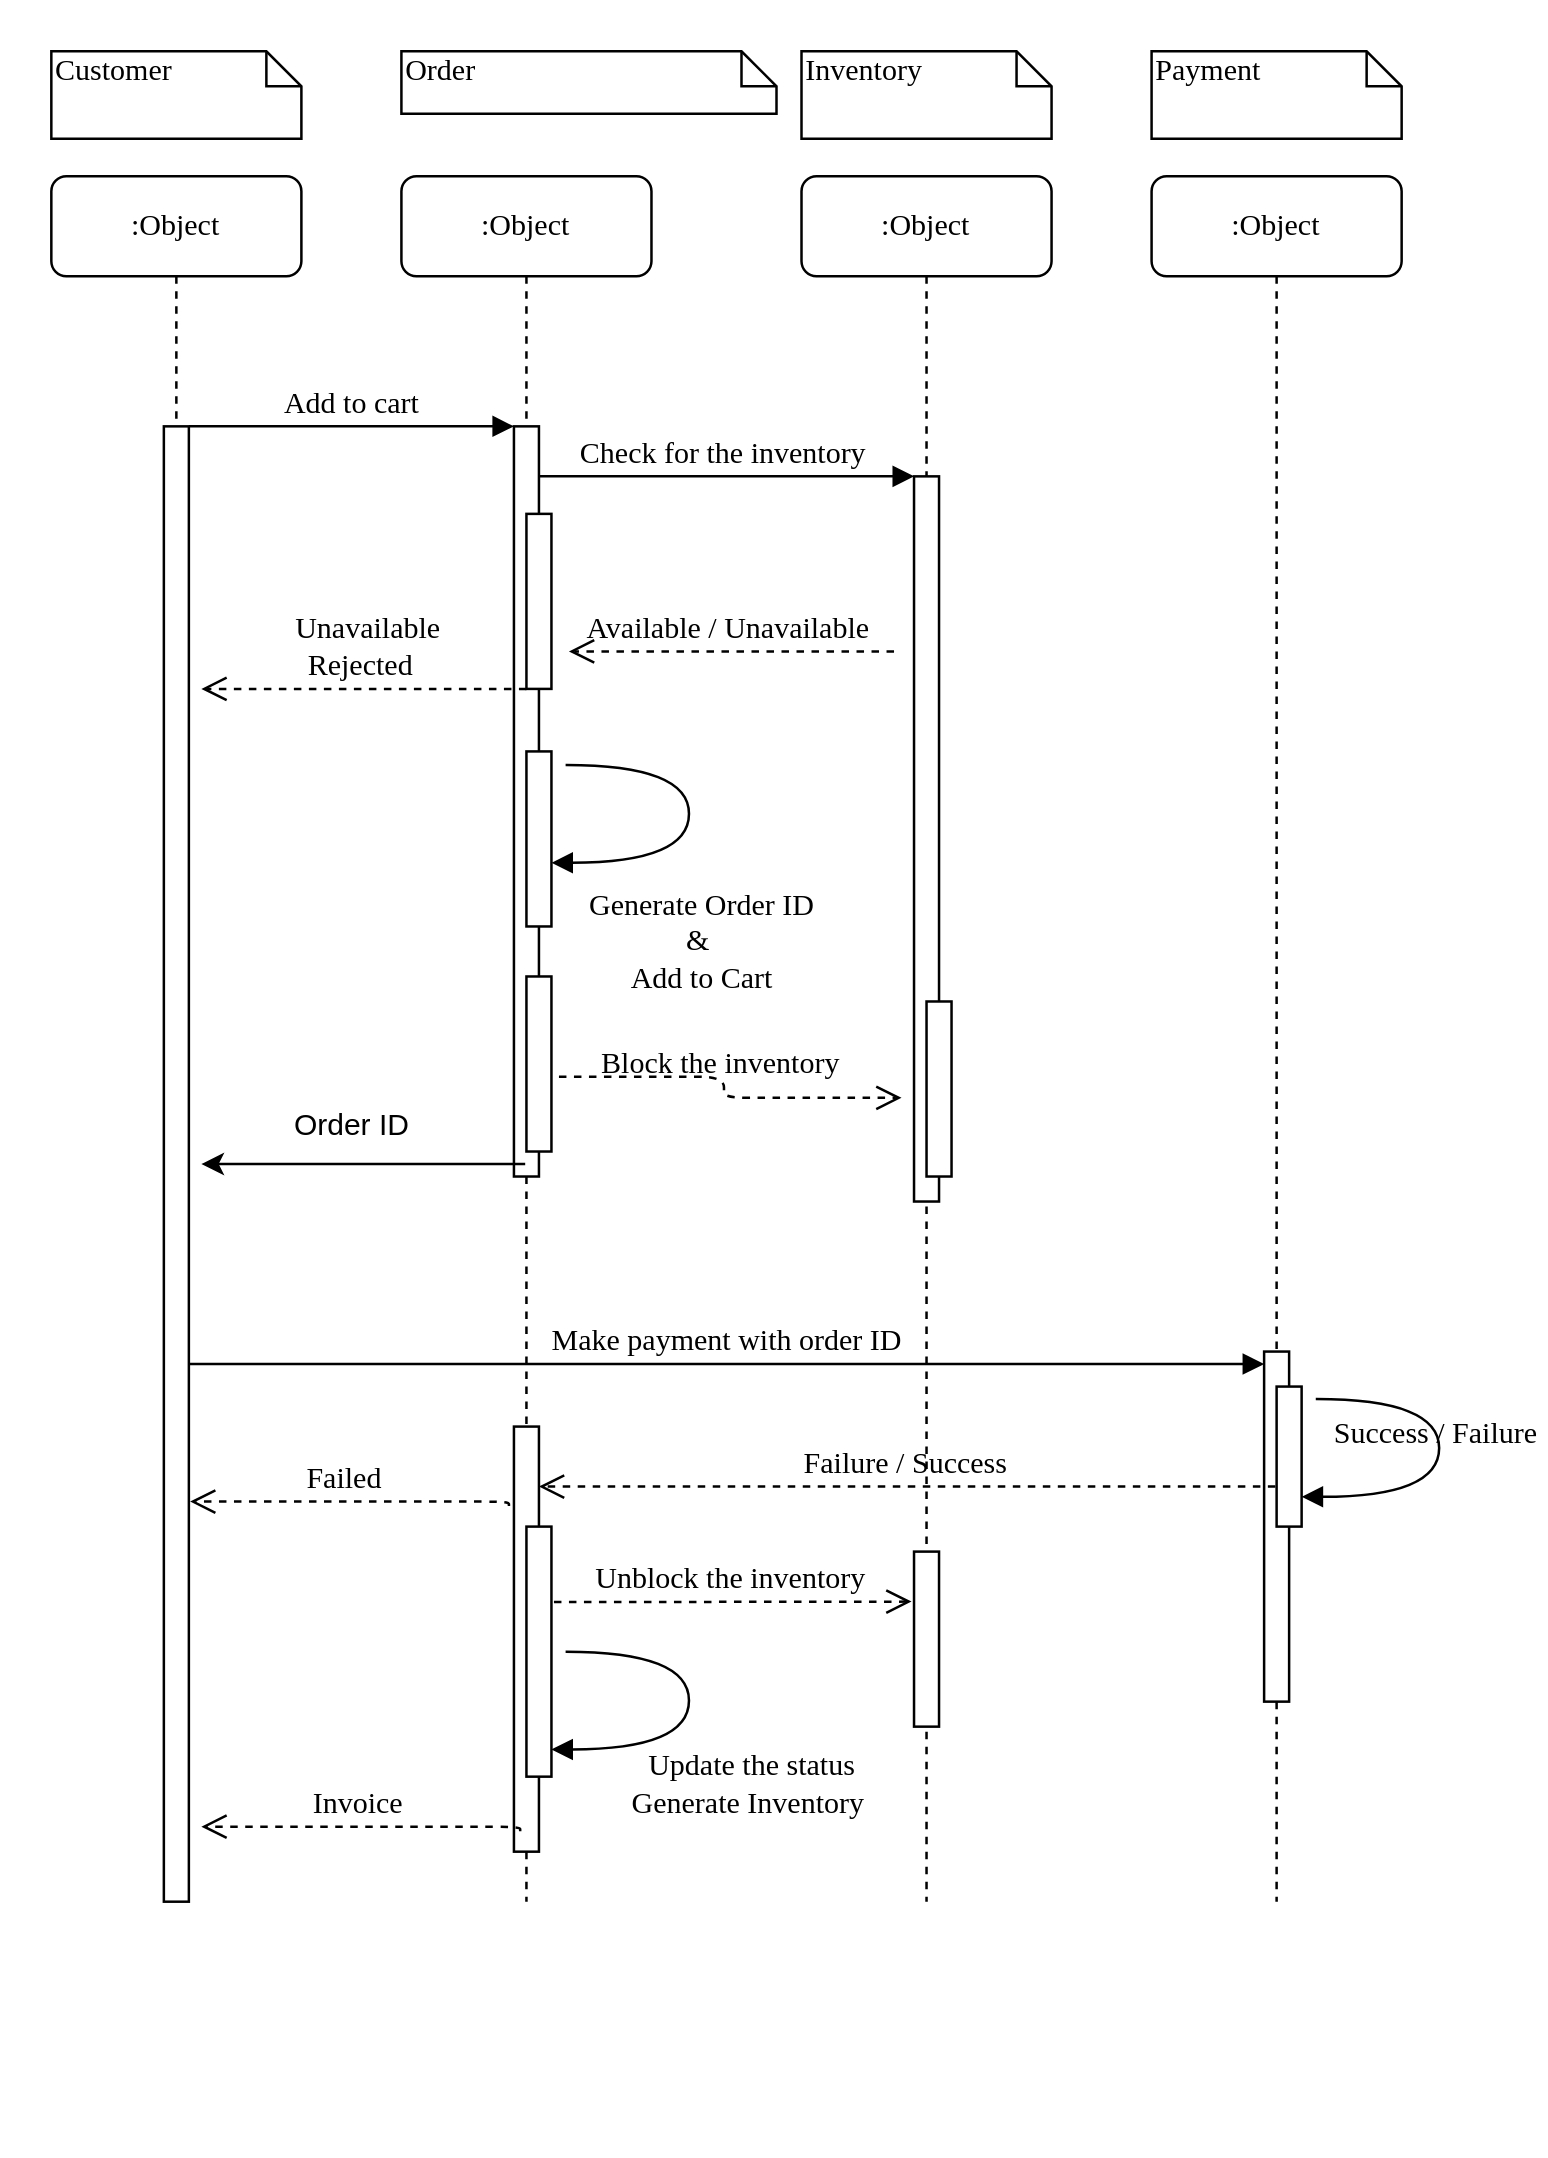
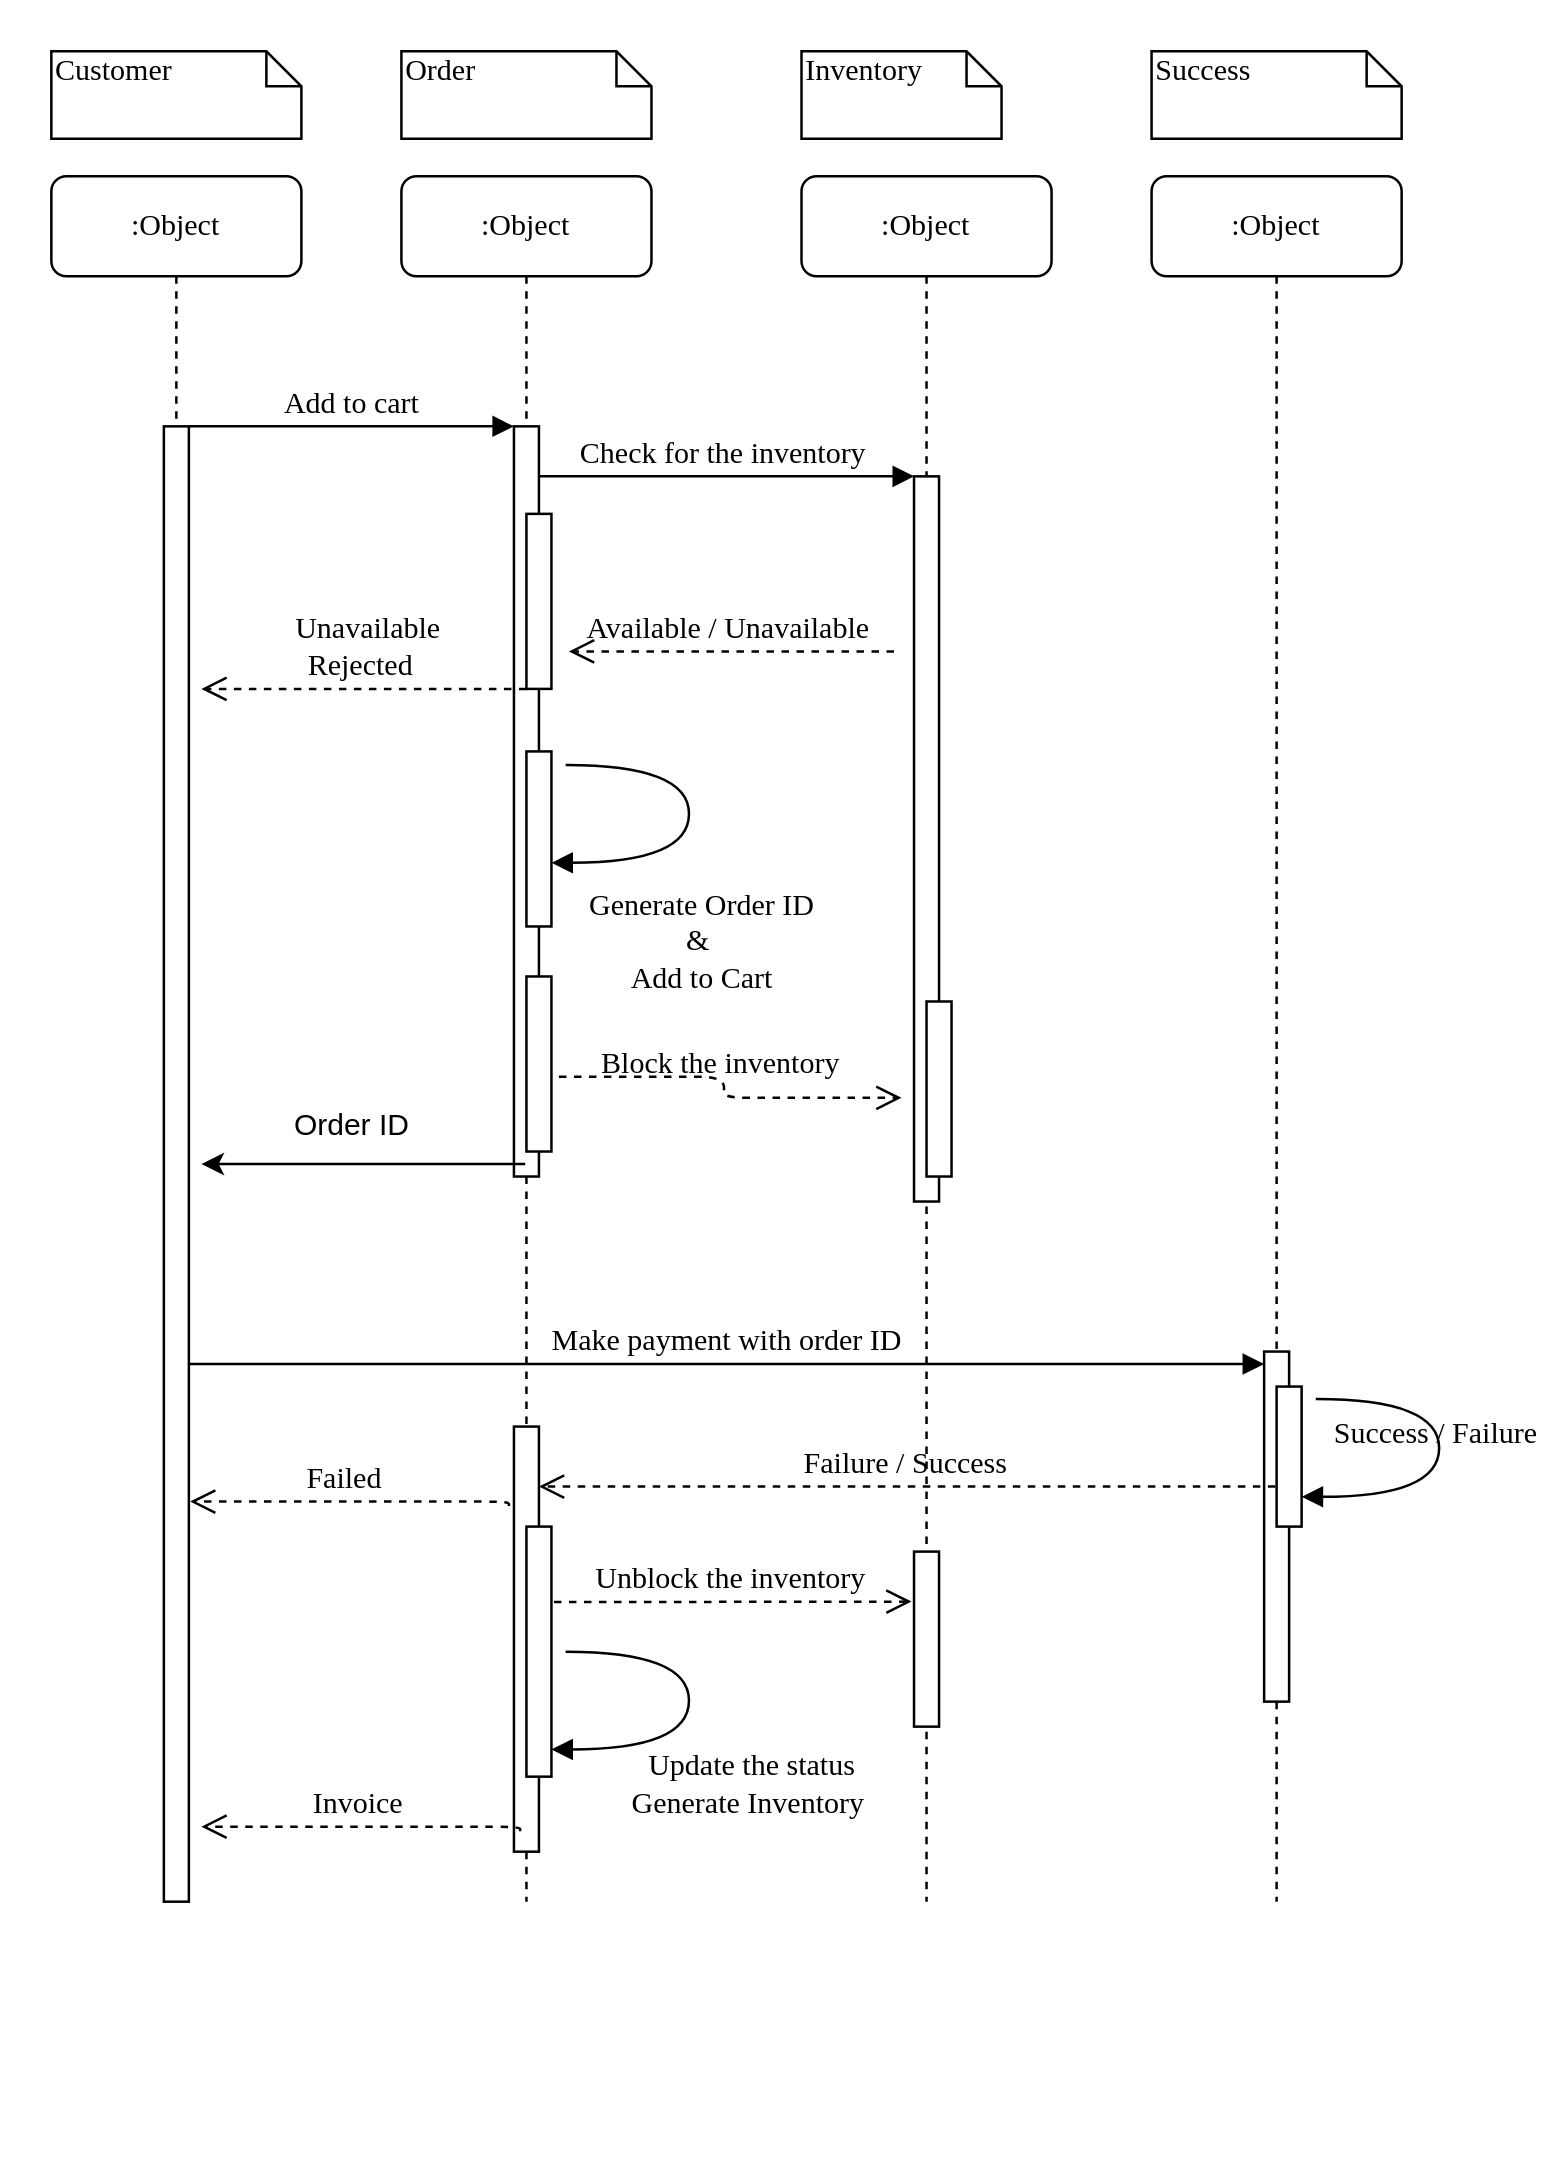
(1215, 72) -> (1215, 72)
(589, 83) -> (526, 95)
(926, 95) -> (901, 95)
